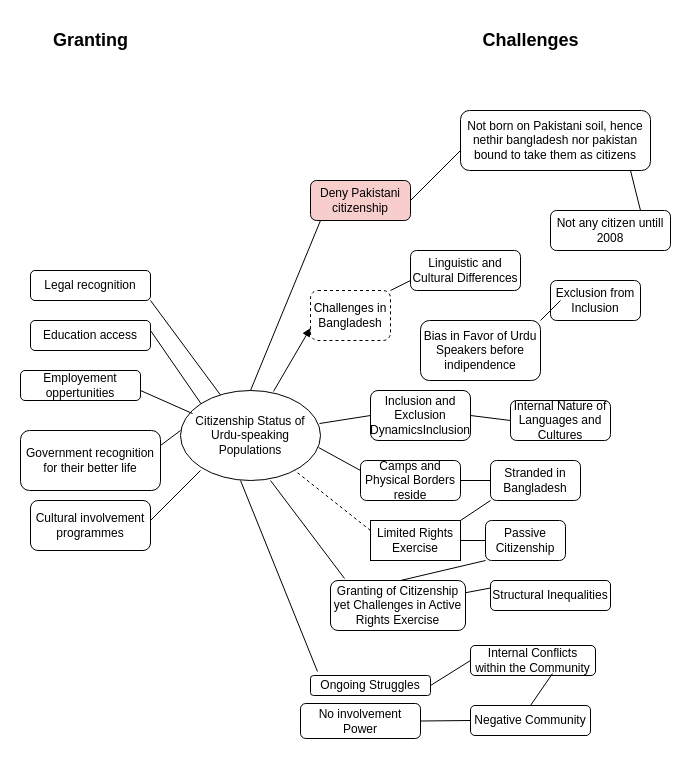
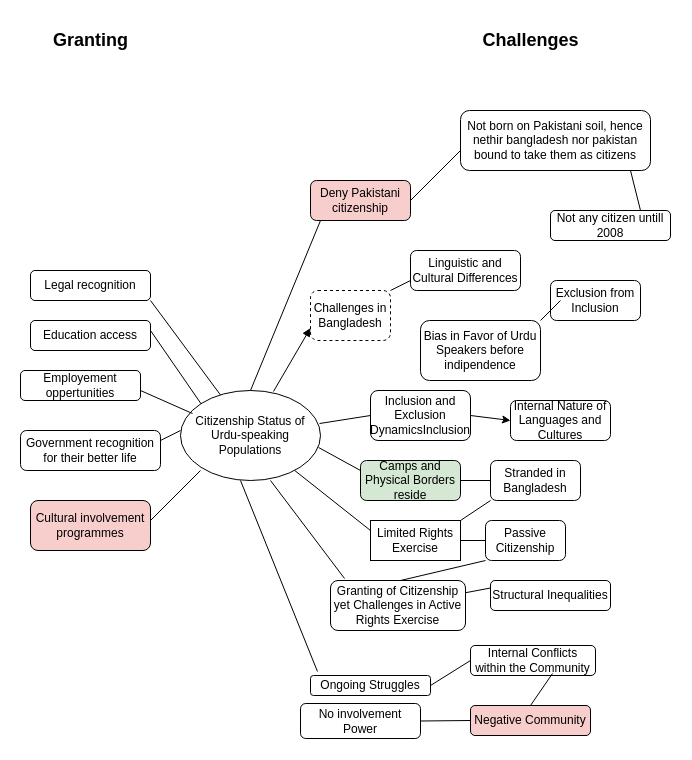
(611, 231) -> (611, 226)
(505, 420) -> (502, 419)
(91, 461) -> (91, 451)
(411, 481) -> (411, 481)
(332, 500) -> (332, 500)
(91, 526) -> (91, 526)
(531, 721) -> (531, 721)
